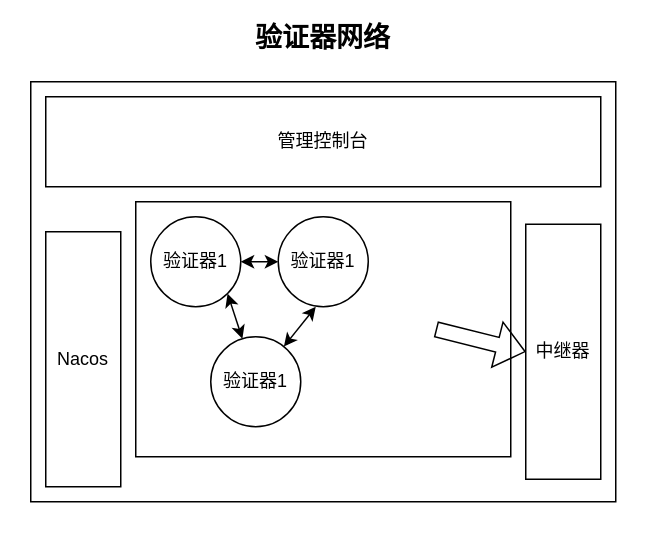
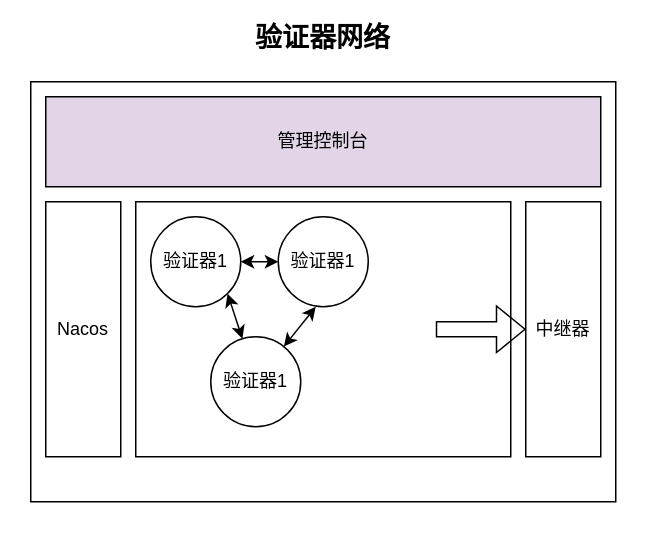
(323, 142) -> (323, 142)
(563, 352) -> (563, 329)
(83, 359) -> (83, 329)
